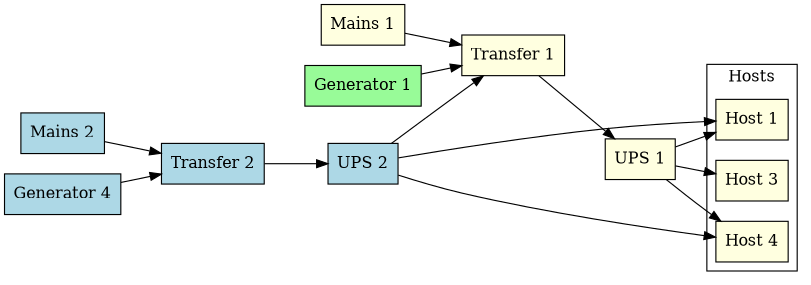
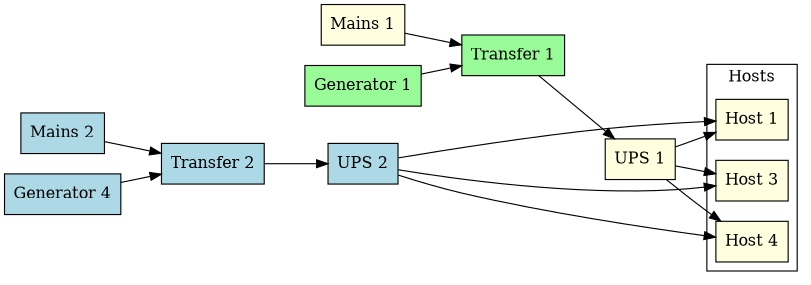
(513, 55) -> (513, 55)
(433, 113) -> (551, 188)
